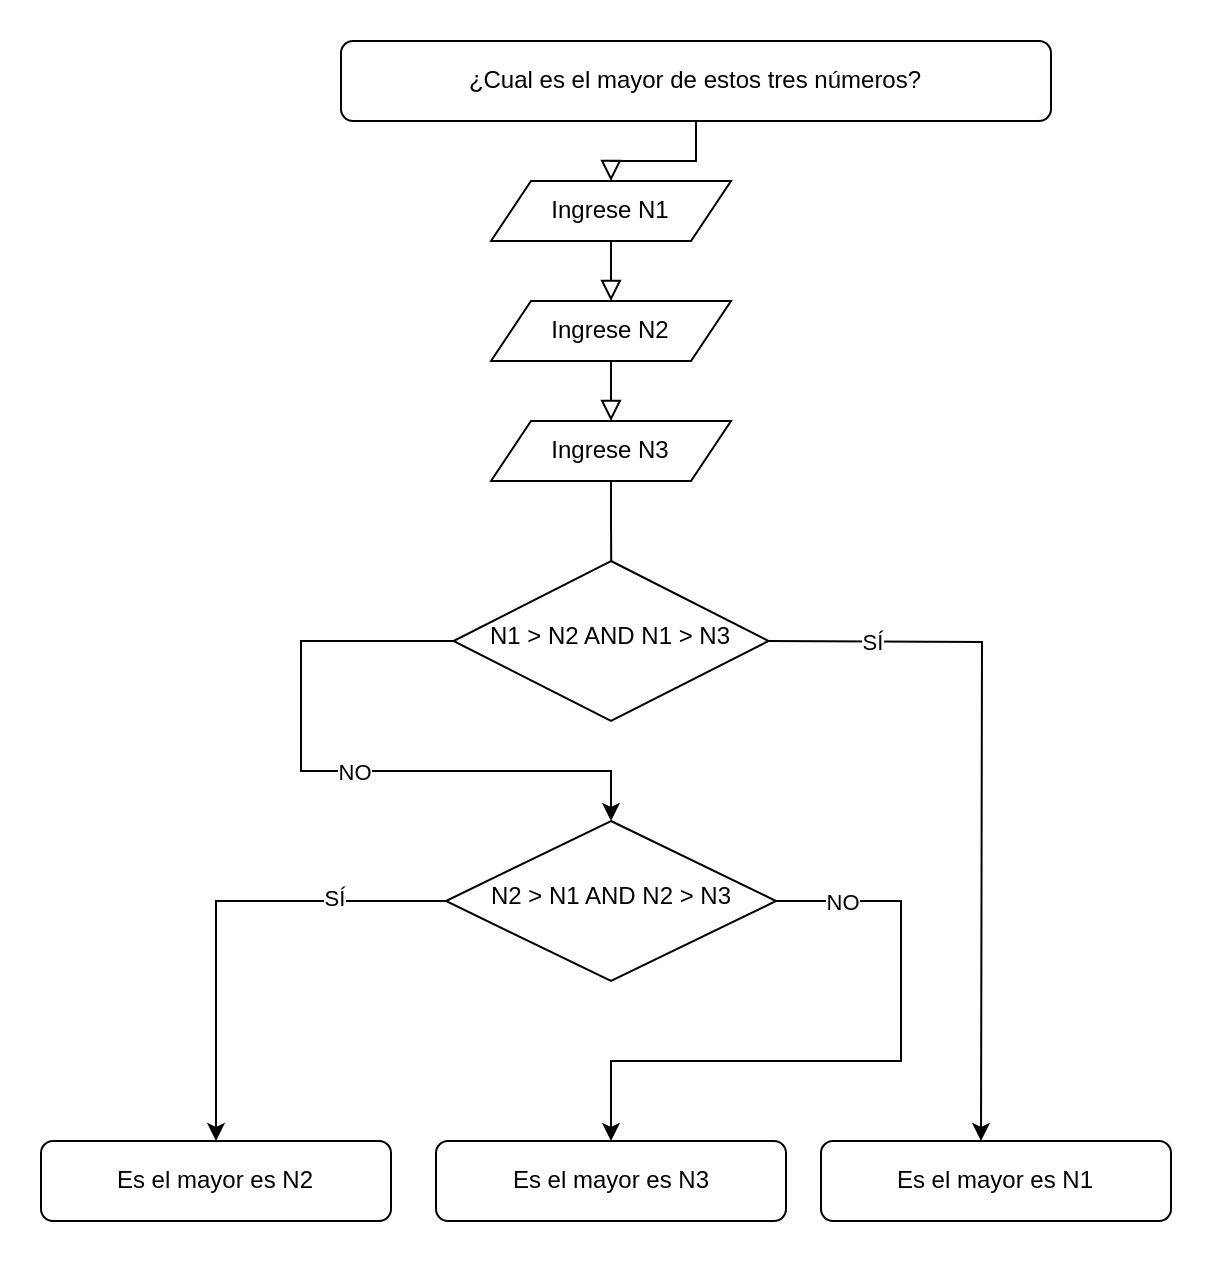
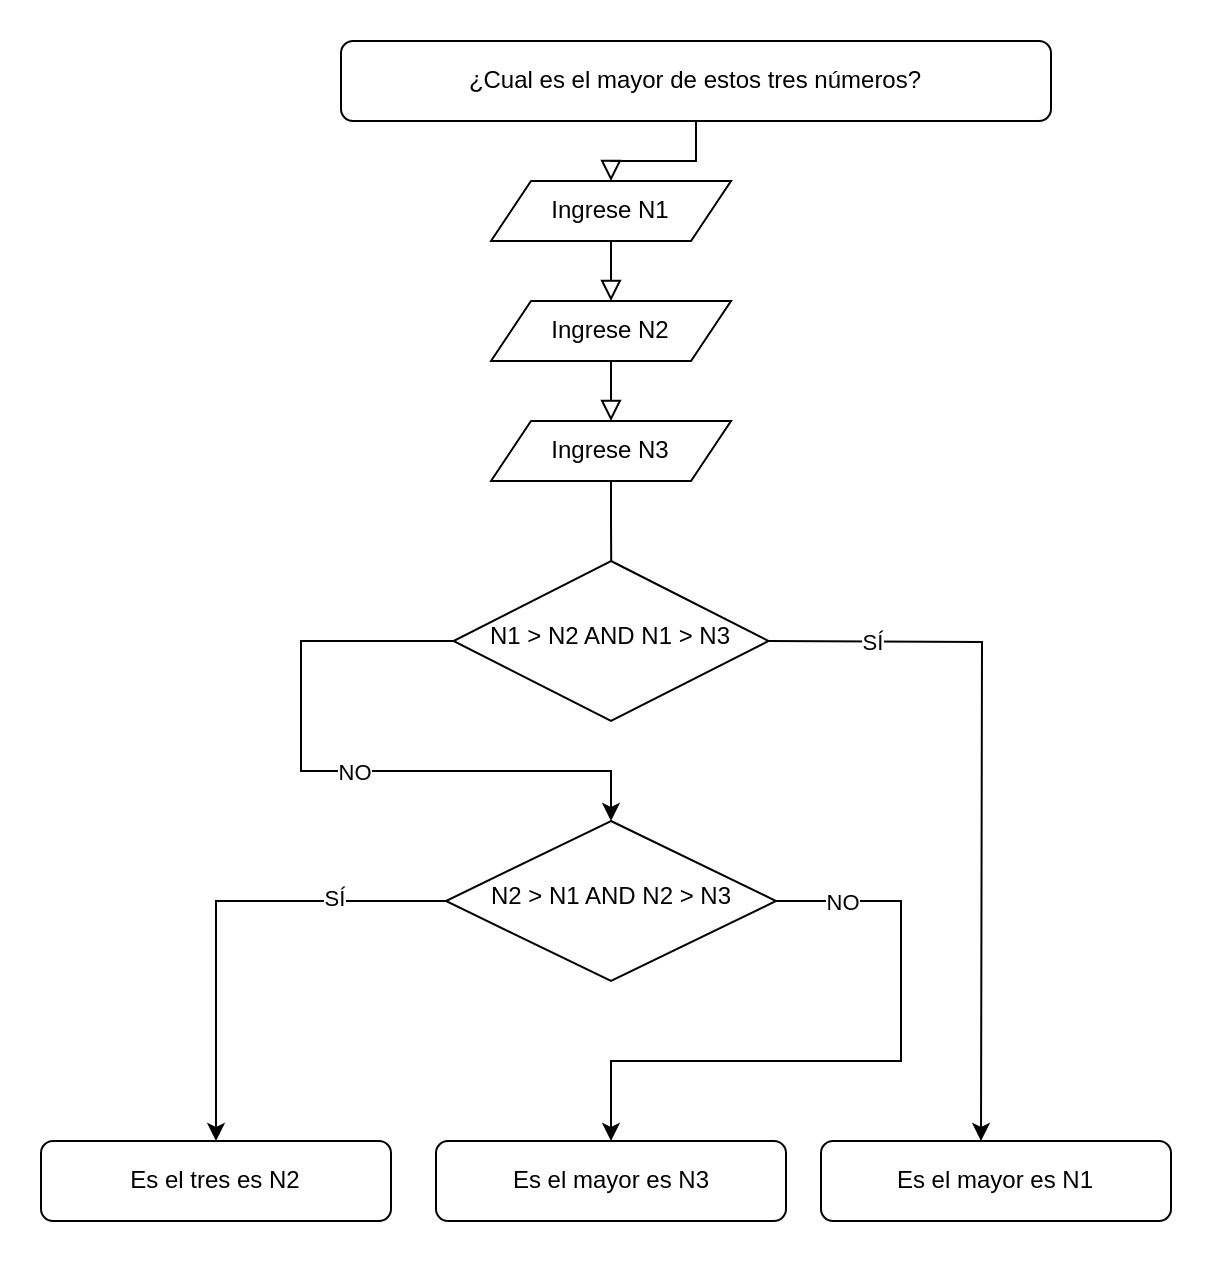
(216, 1181) -> (216, 1181)
